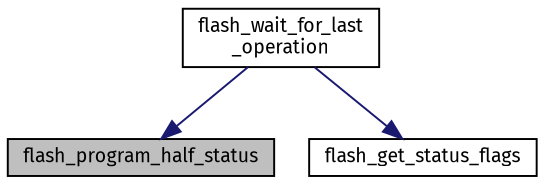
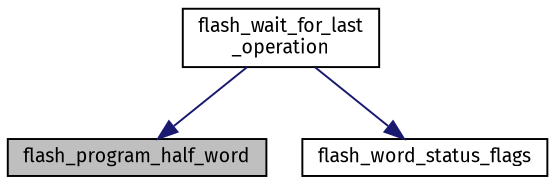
(141, 158) -> (137, 158)
(423, 158) -> (425, 158)
